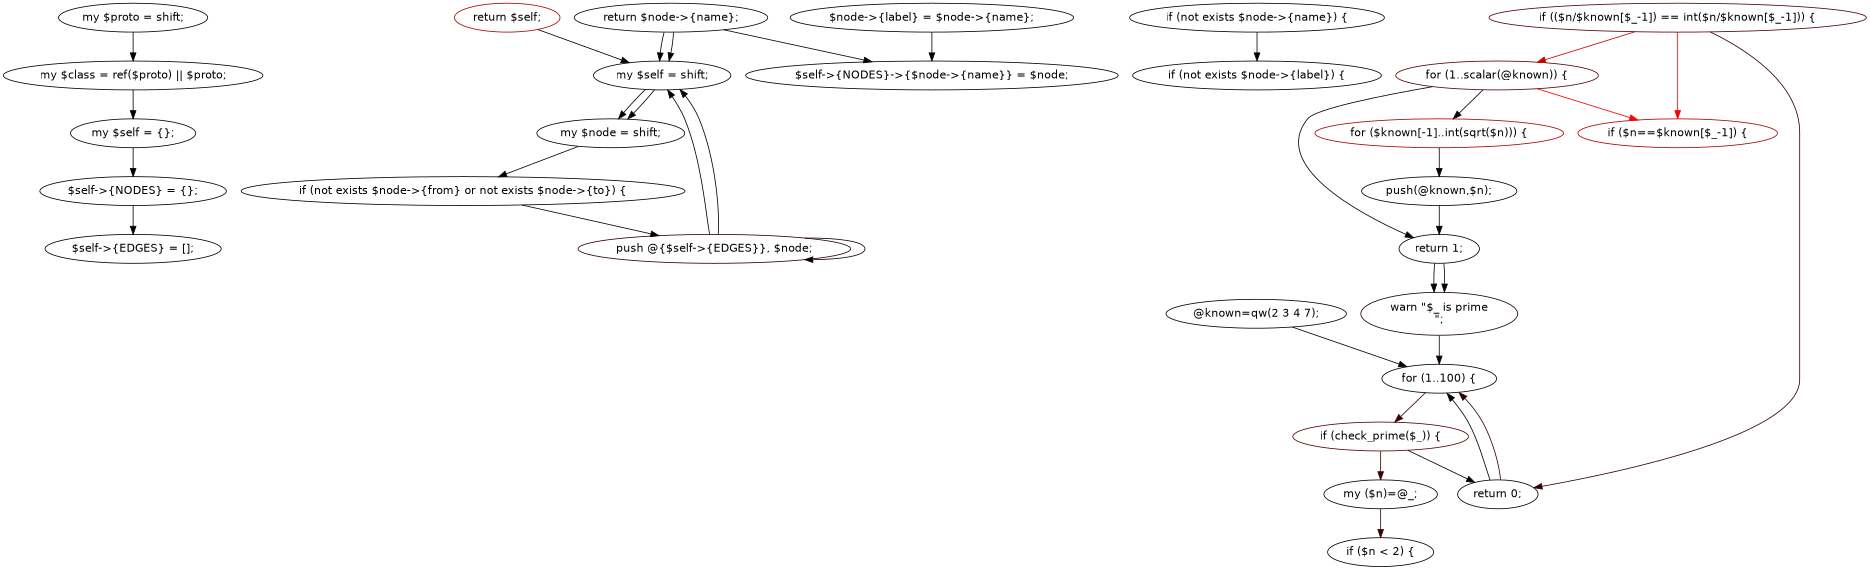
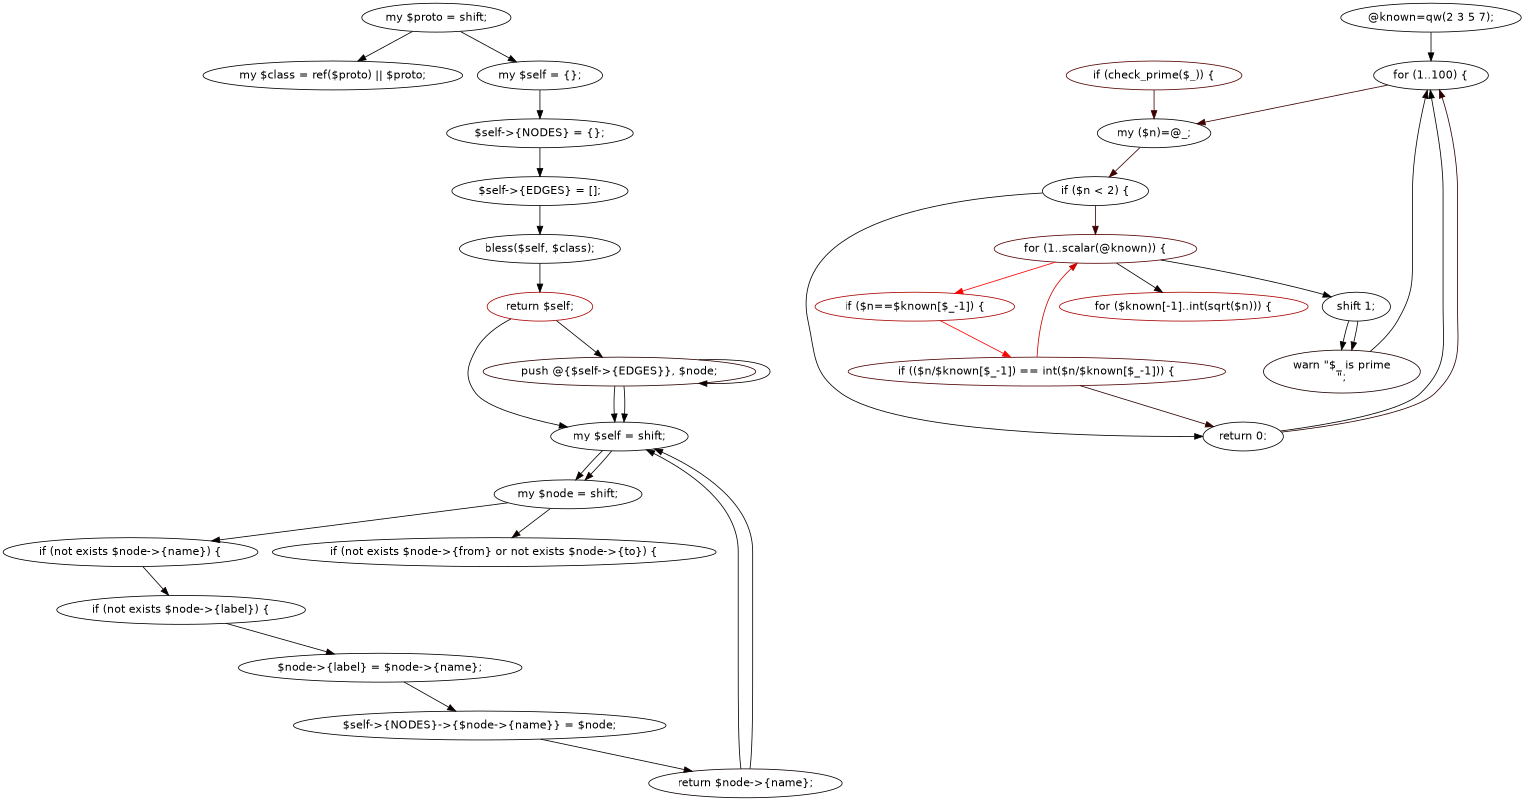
(794, 45) -> (612, 754)
(1678, 71) -> (972, 337)
(133, 100) -> (485, 45)
(1439, 191) -> none
none -> (1095, 216)
(586, 219) -> (576, 336)
none -> (540, 249)
(1439, 249) -> (1356, 307)
(1256, 314) -> (1431, 18)
(1413, 405) -> (1296, 104)
(1438, 465) -> (832, 386)
none -> (364, 521)
none -> (276, 638)
